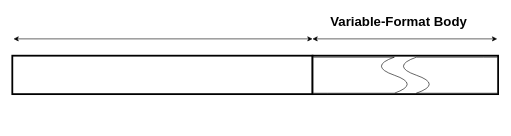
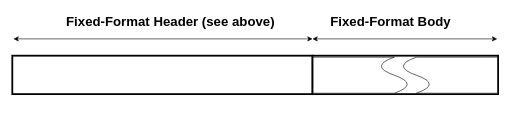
none -> (173, 18)
(368, 18) -> (363, 18)
